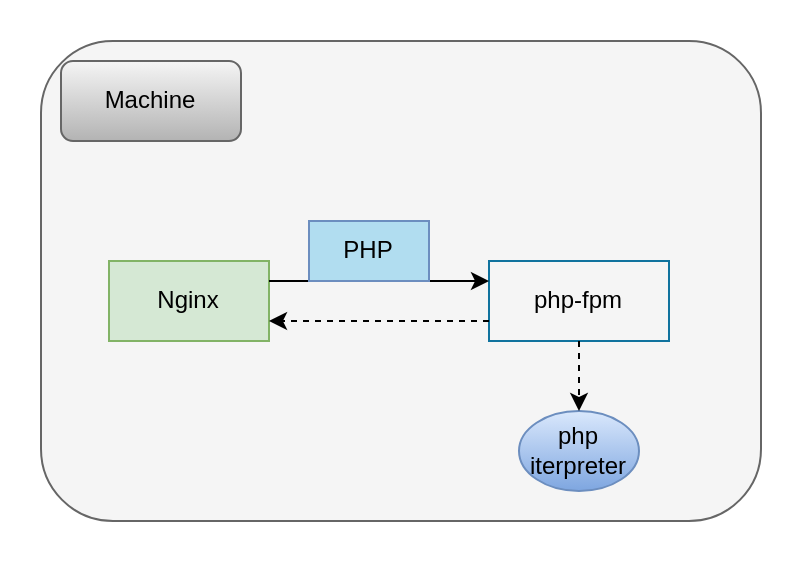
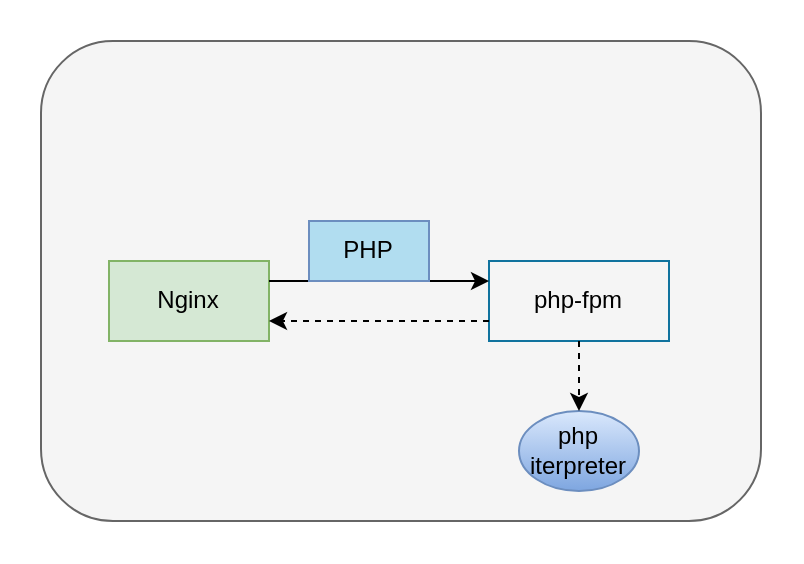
(151, 101) -> none
